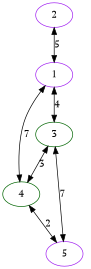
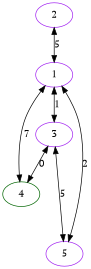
(57, 105) -> (57, 105)
(54, 134) -> (54, 134)
(42, 164) -> (42, 164)
(62, 194) -> (62, 194)
(43, 224) -> (83, 163)
